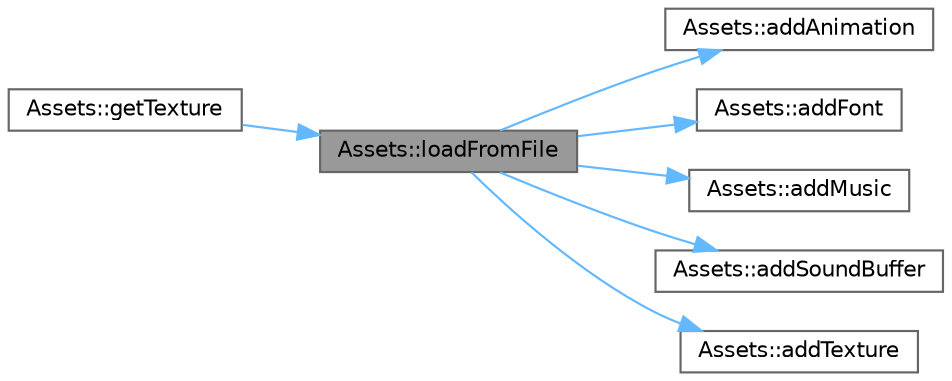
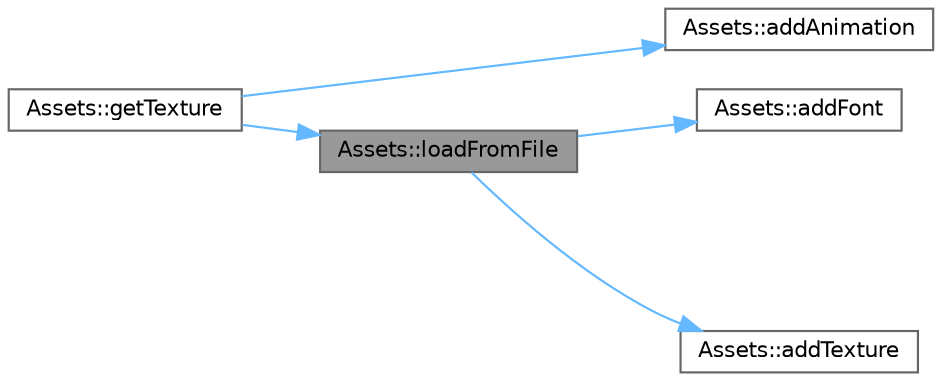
(599, 91) -> (442, 72)
(799, 191) -> none
(799, 271) -> none
